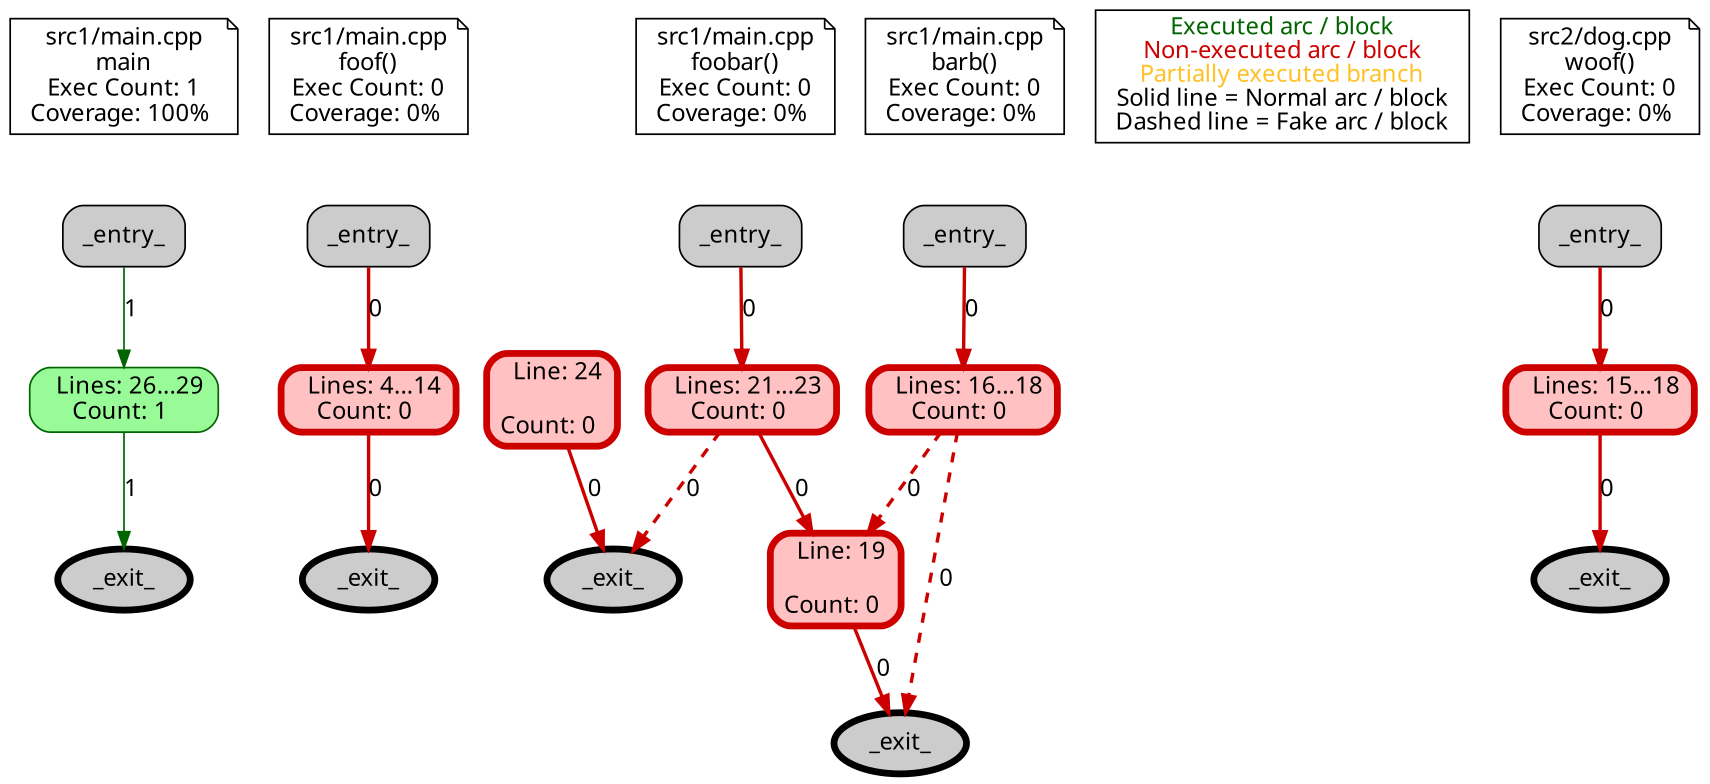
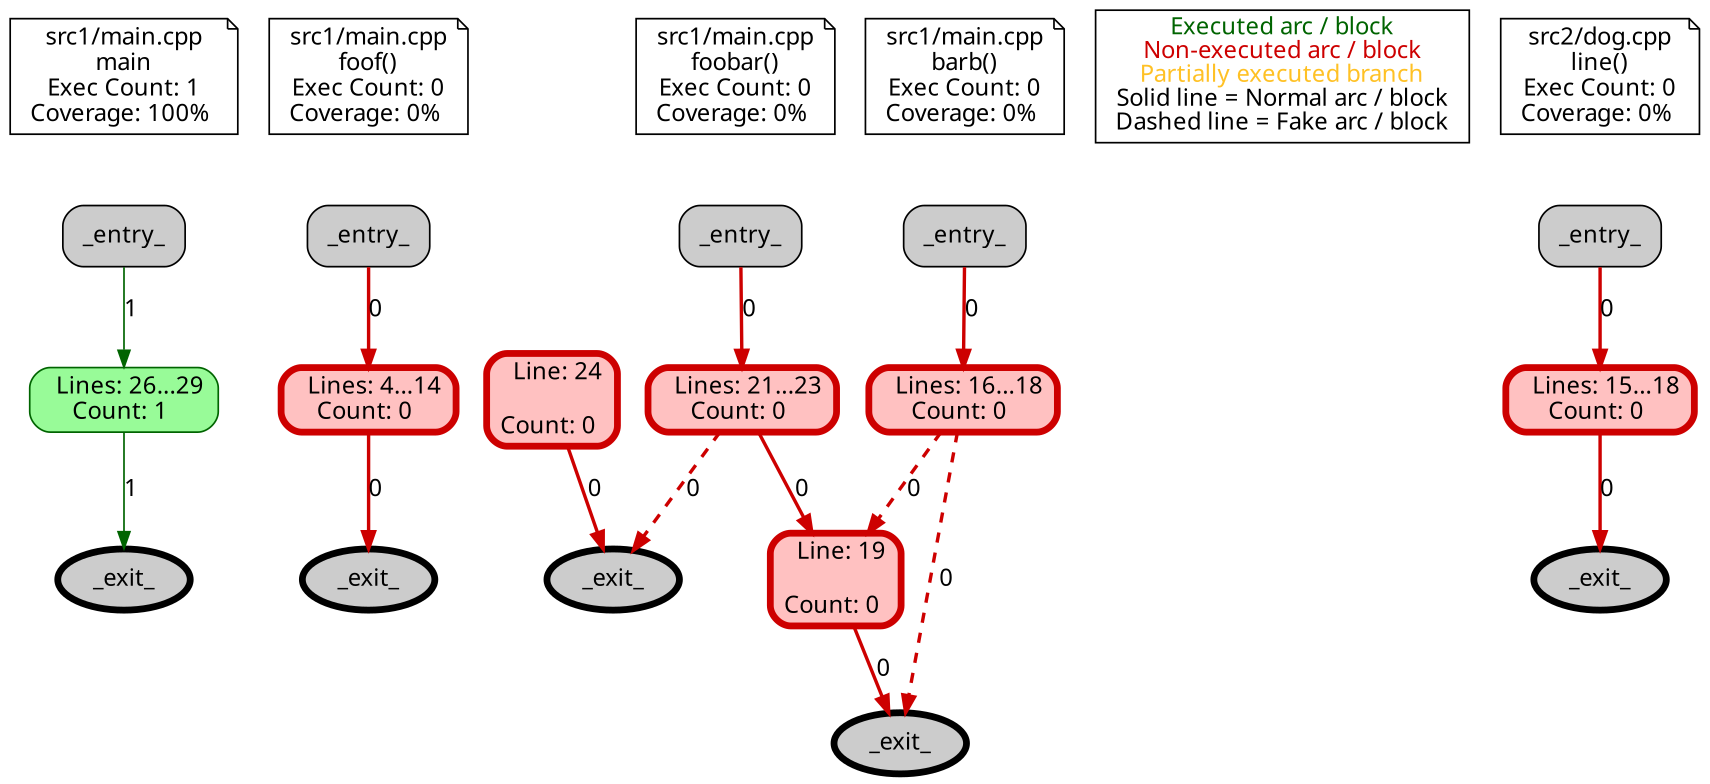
(1600, 63) -> (1600, 63)
